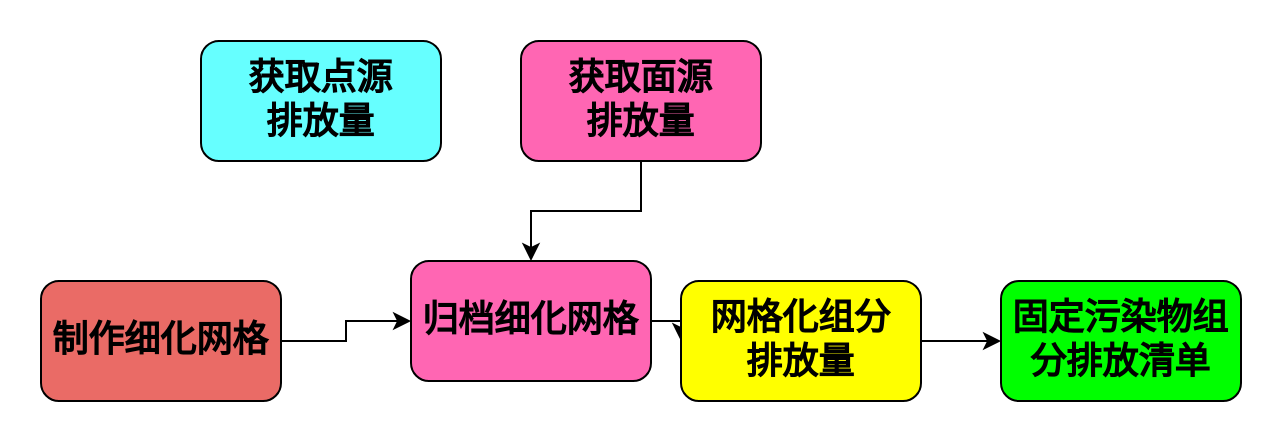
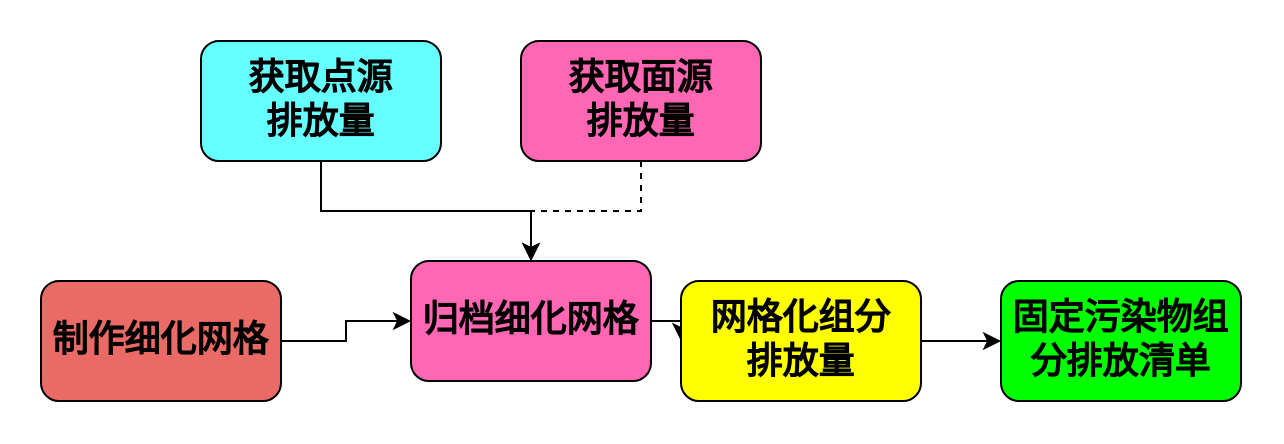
none -> (399, 211)
(611, 211) -> (611, 211)
